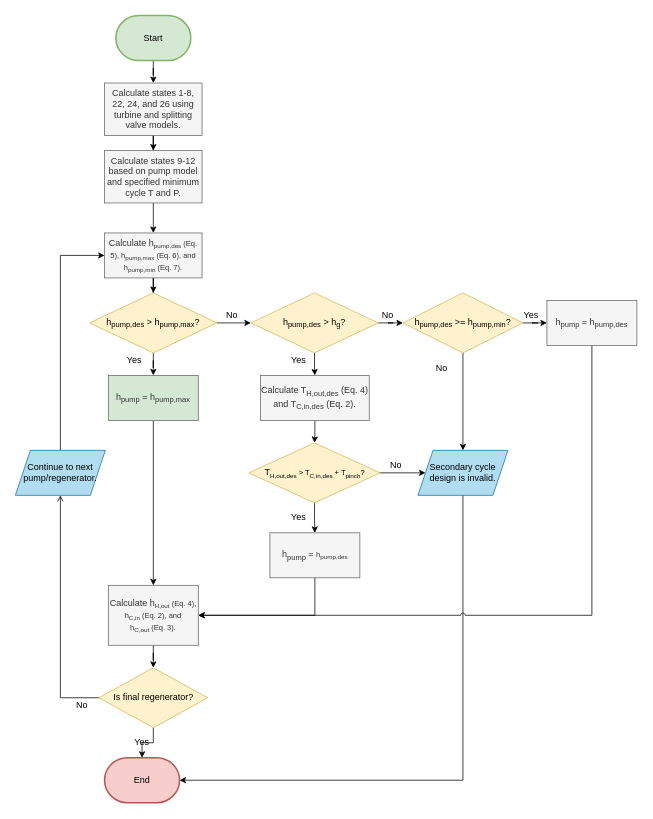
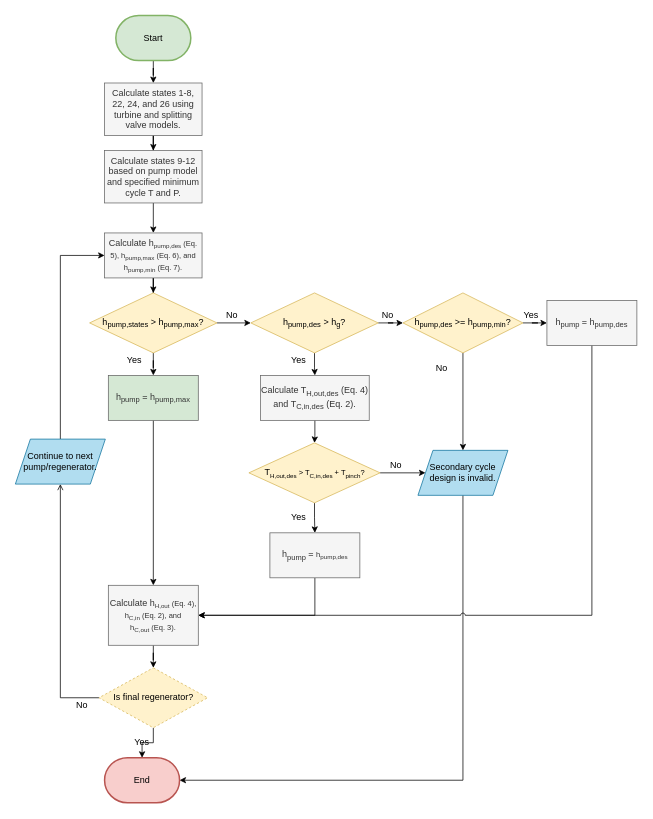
(153, 323) -> (153, 323)
(60, 473) -> (60, 462)
(153, 698) -> (153, 698)
